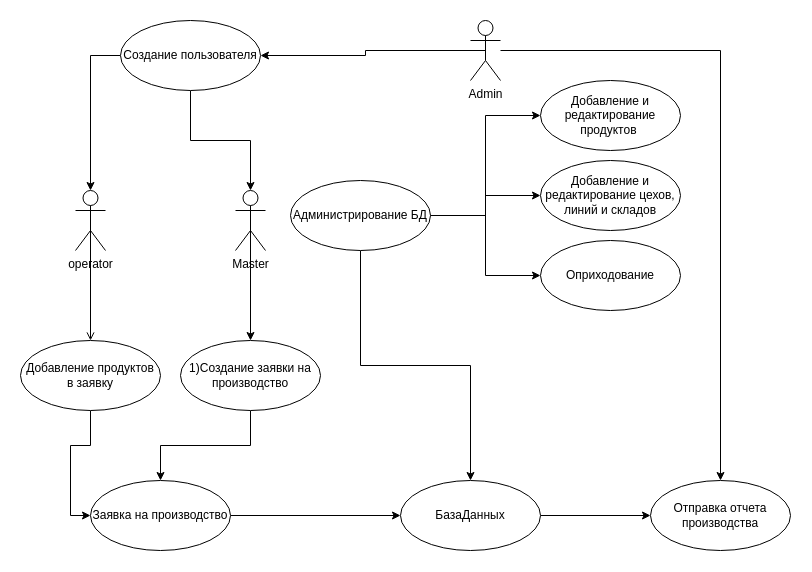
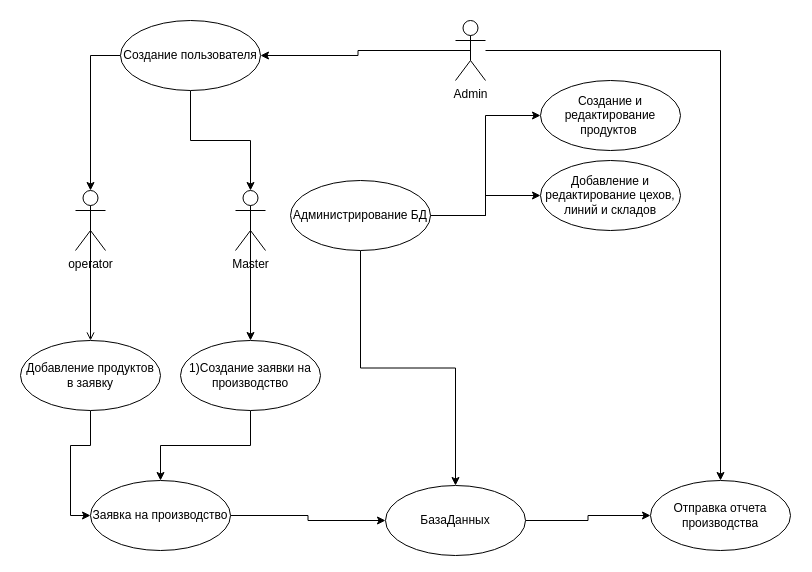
(486, 51) -> (471, 51)
(611, 116) -> (611, 116)
(486, 270) -> none
(611, 276) -> none
(471, 516) -> (456, 521)
